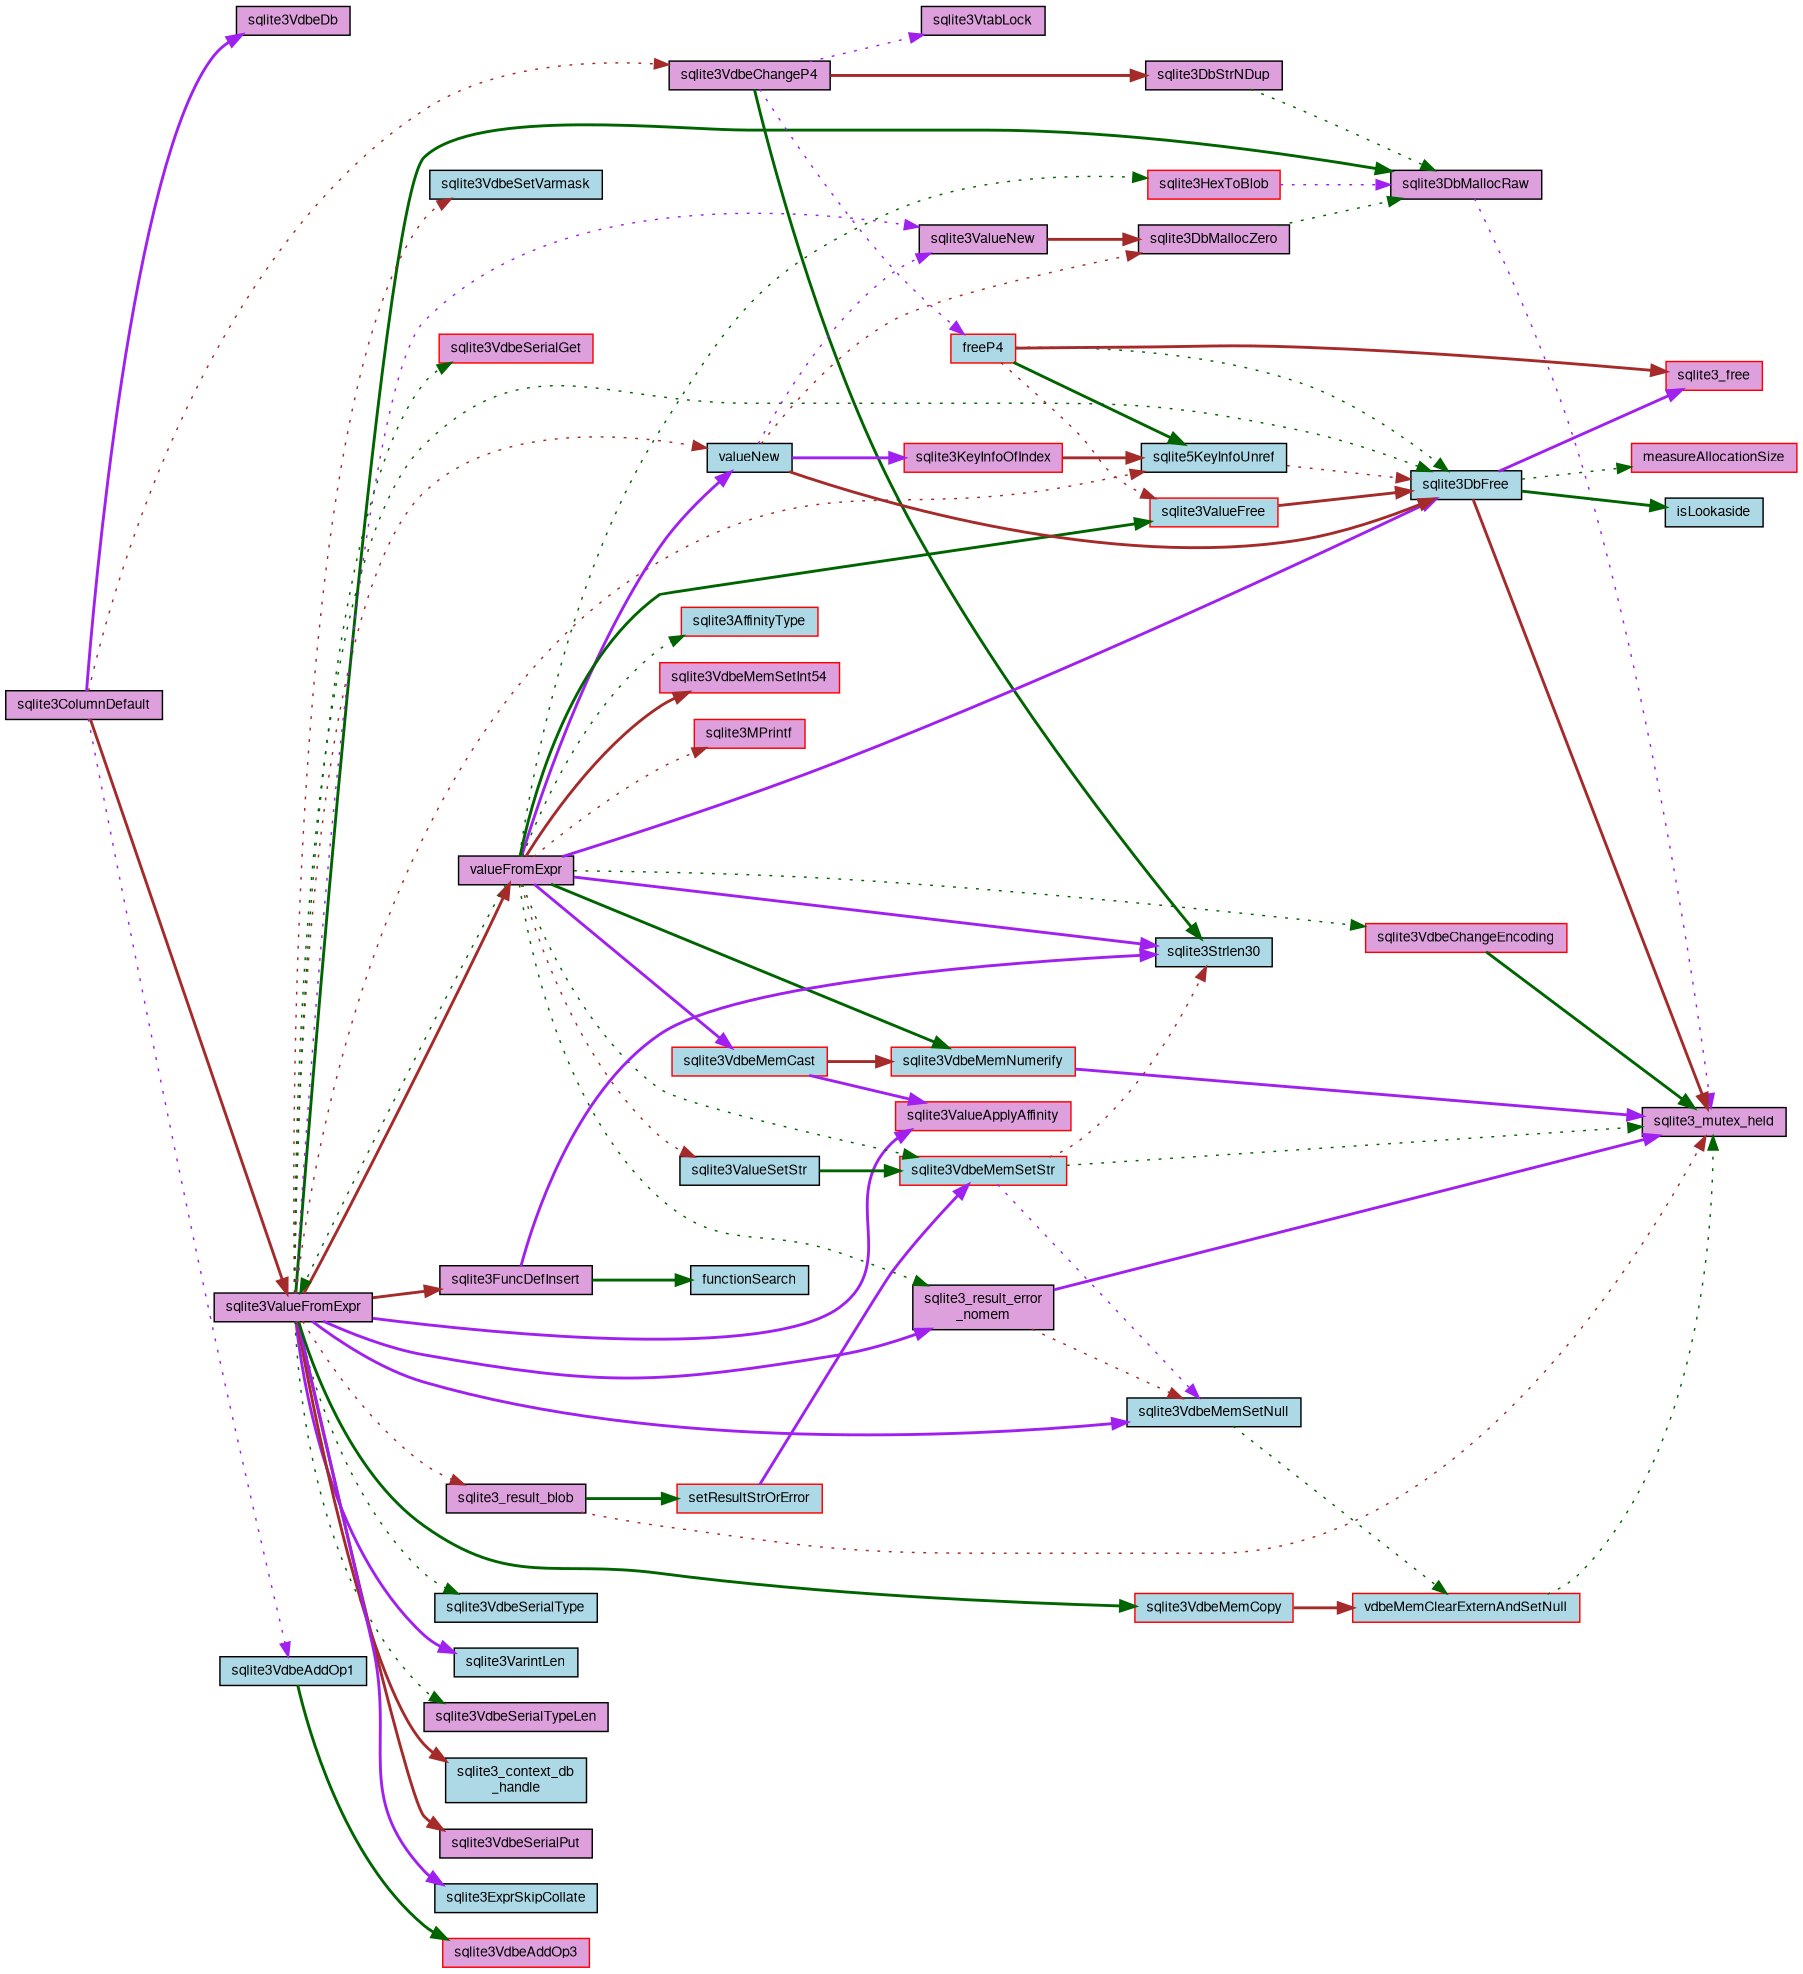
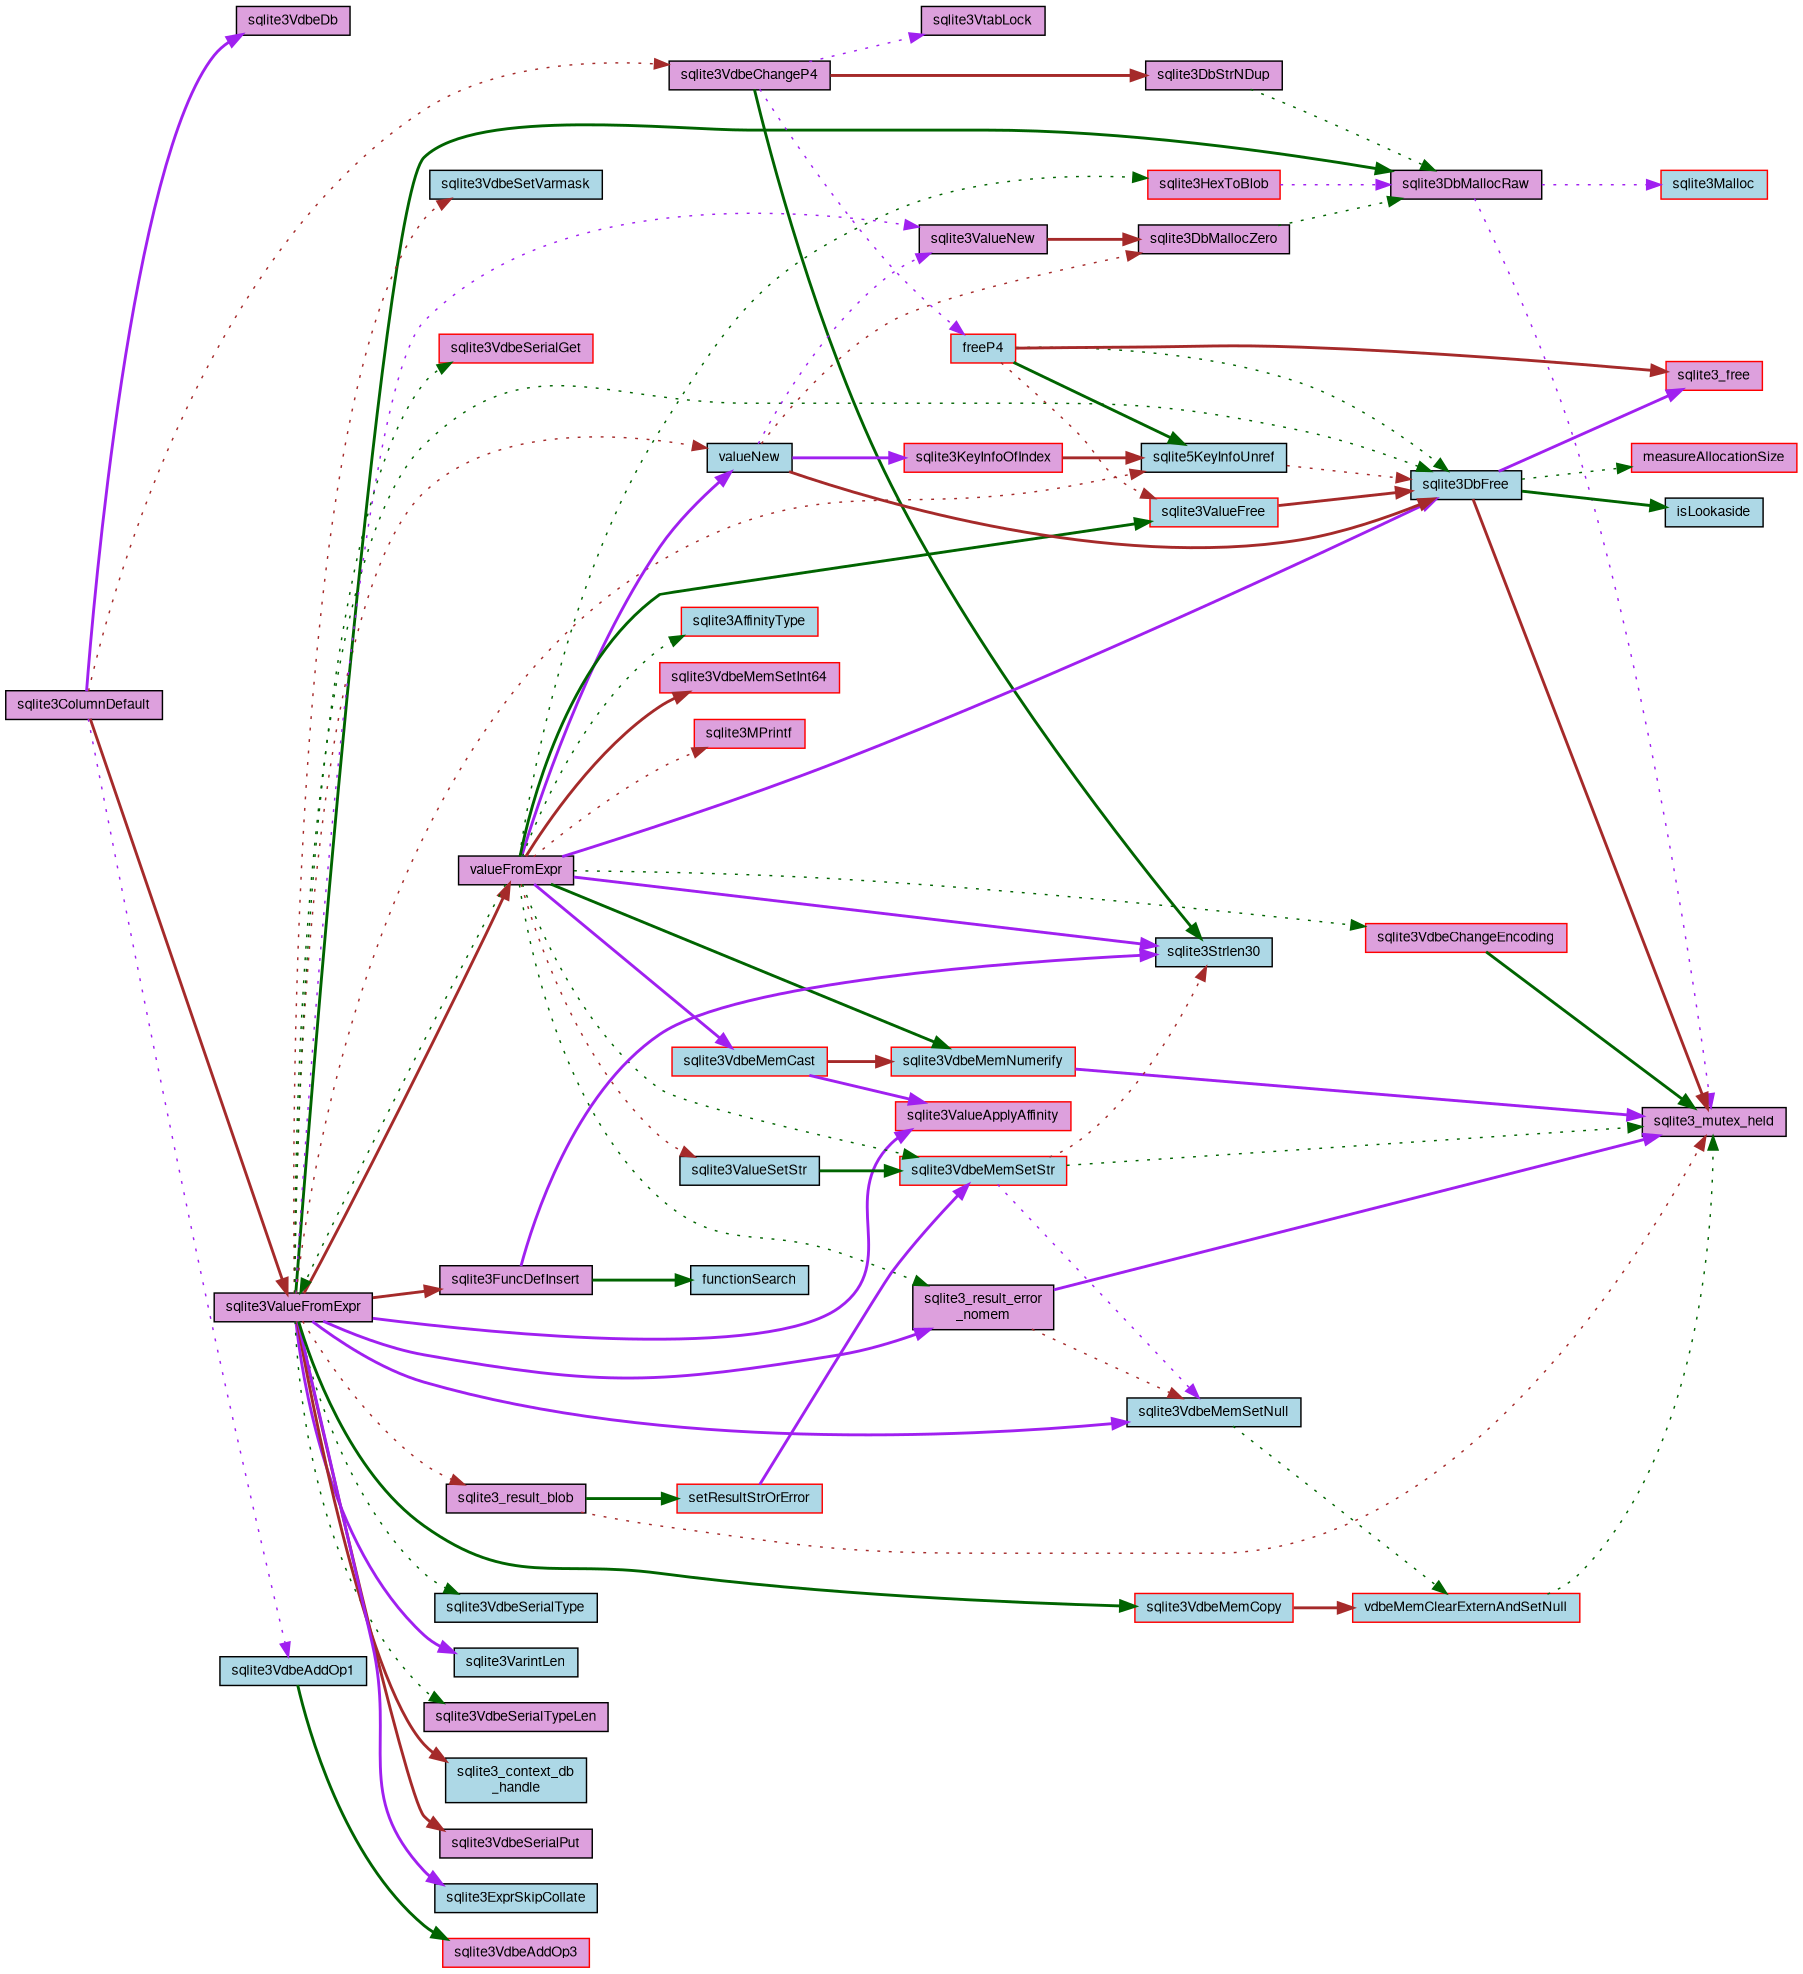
none -> (1714, 185)
(750, 678) -> (750, 678)
